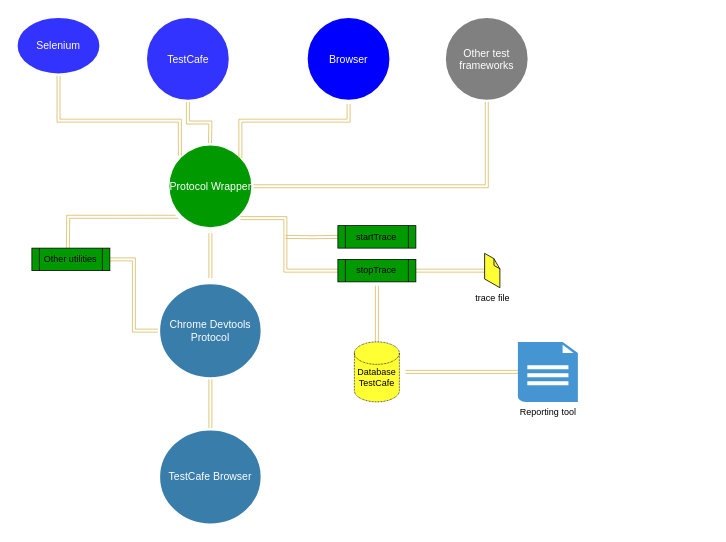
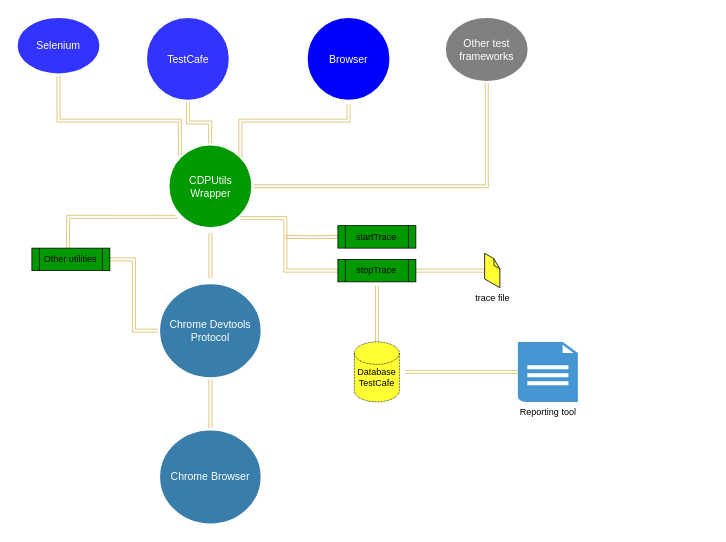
(487, 59) -> (487, 49)
(211, 186) -> (211, 186)
(210, 477) -> (210, 477)
